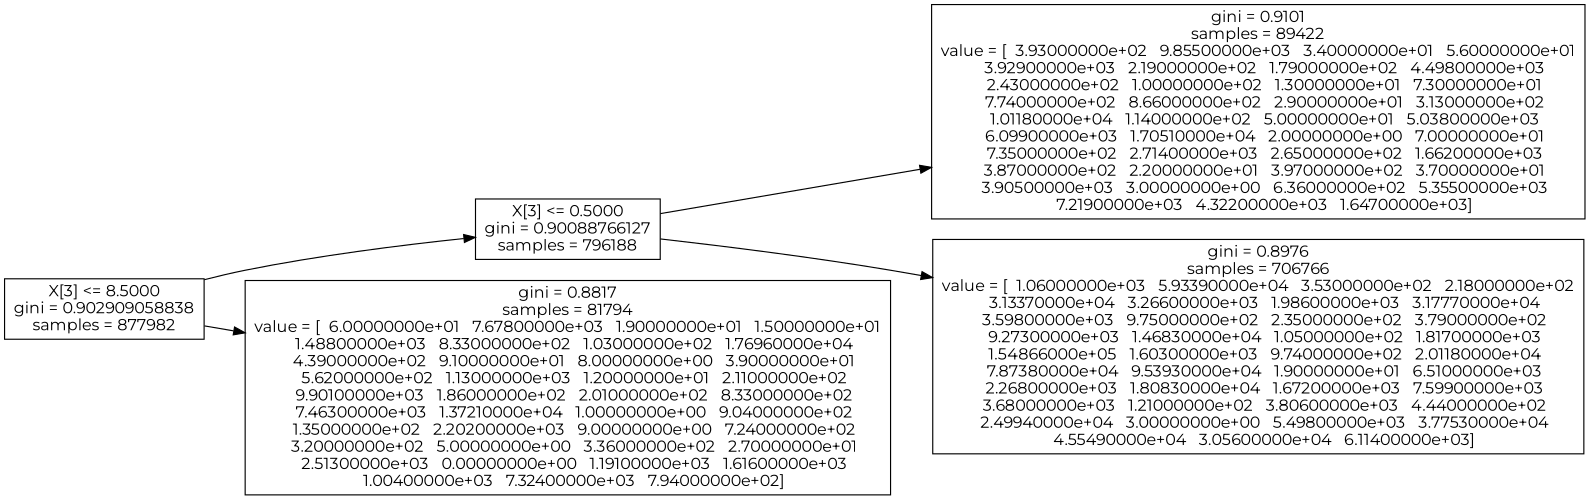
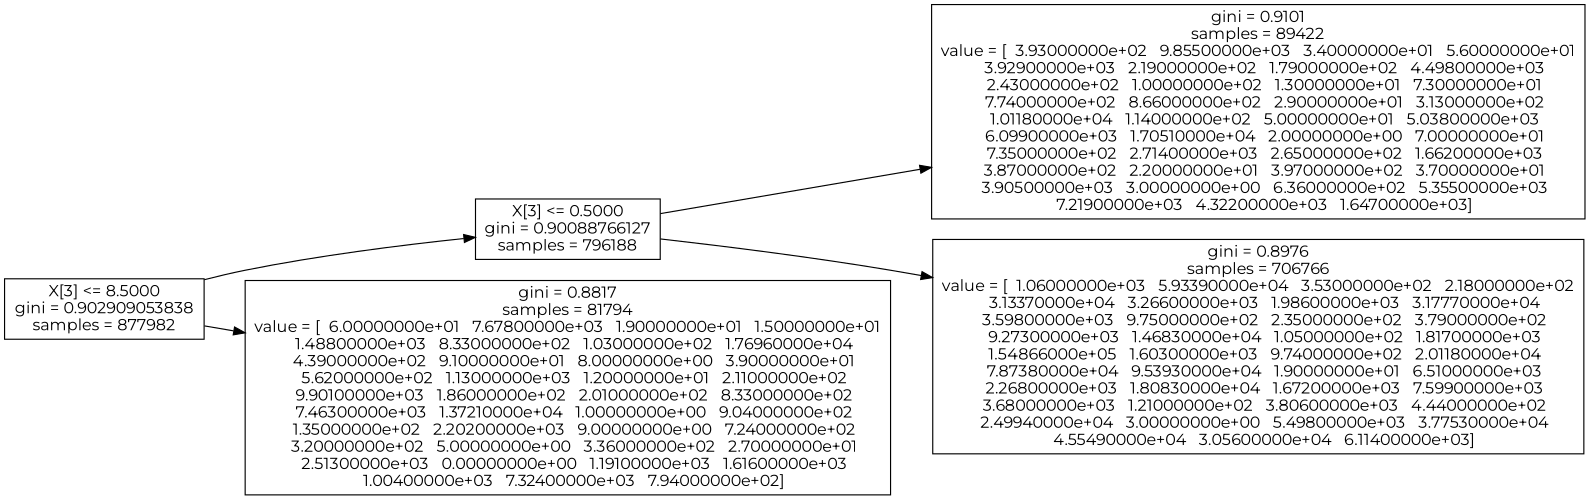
(104, 309) -> (104, 309)
